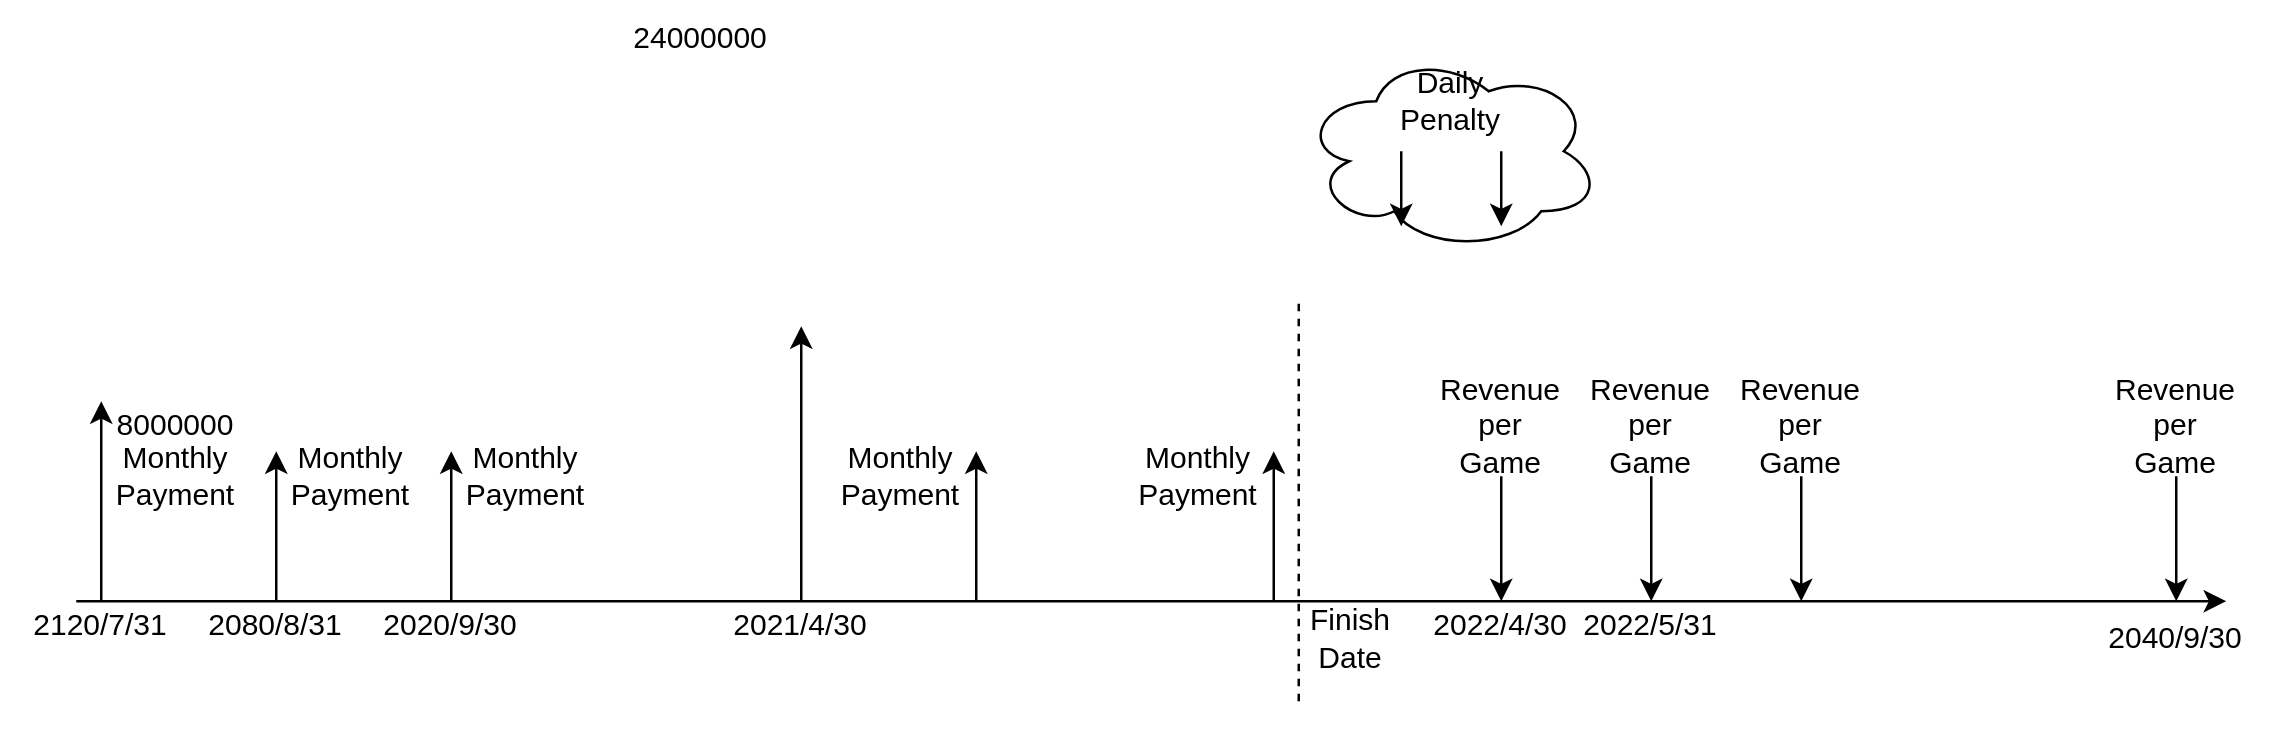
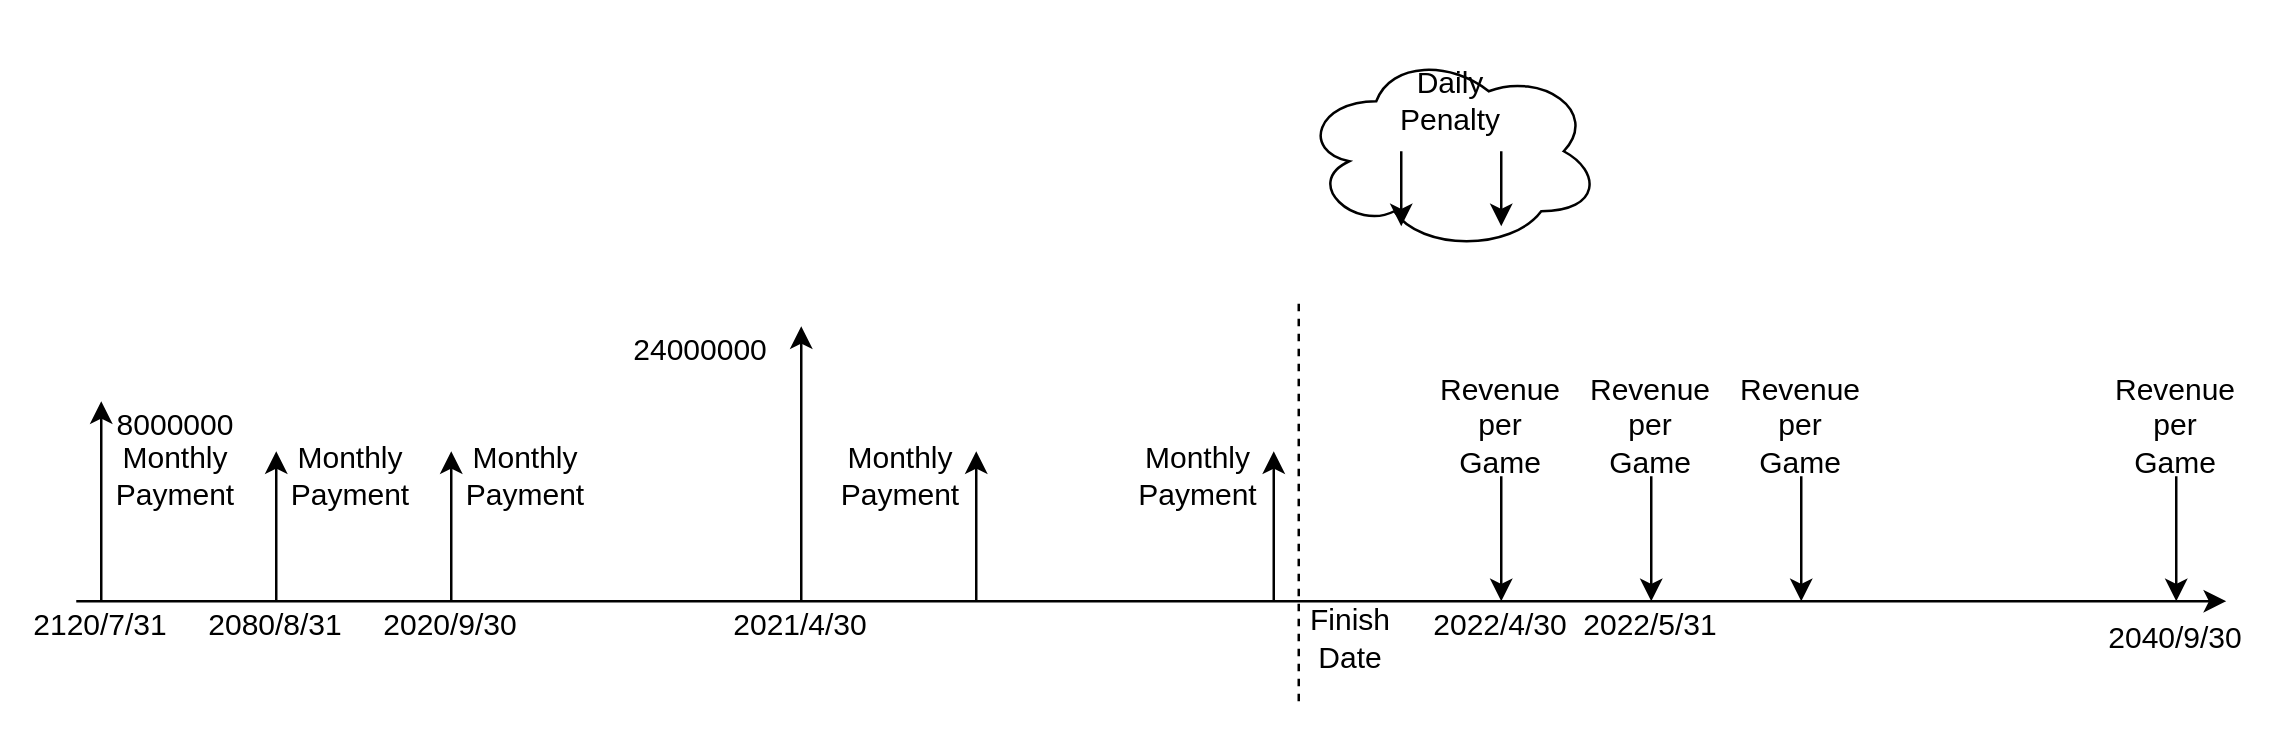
(701, 39) -> (701, 351)
